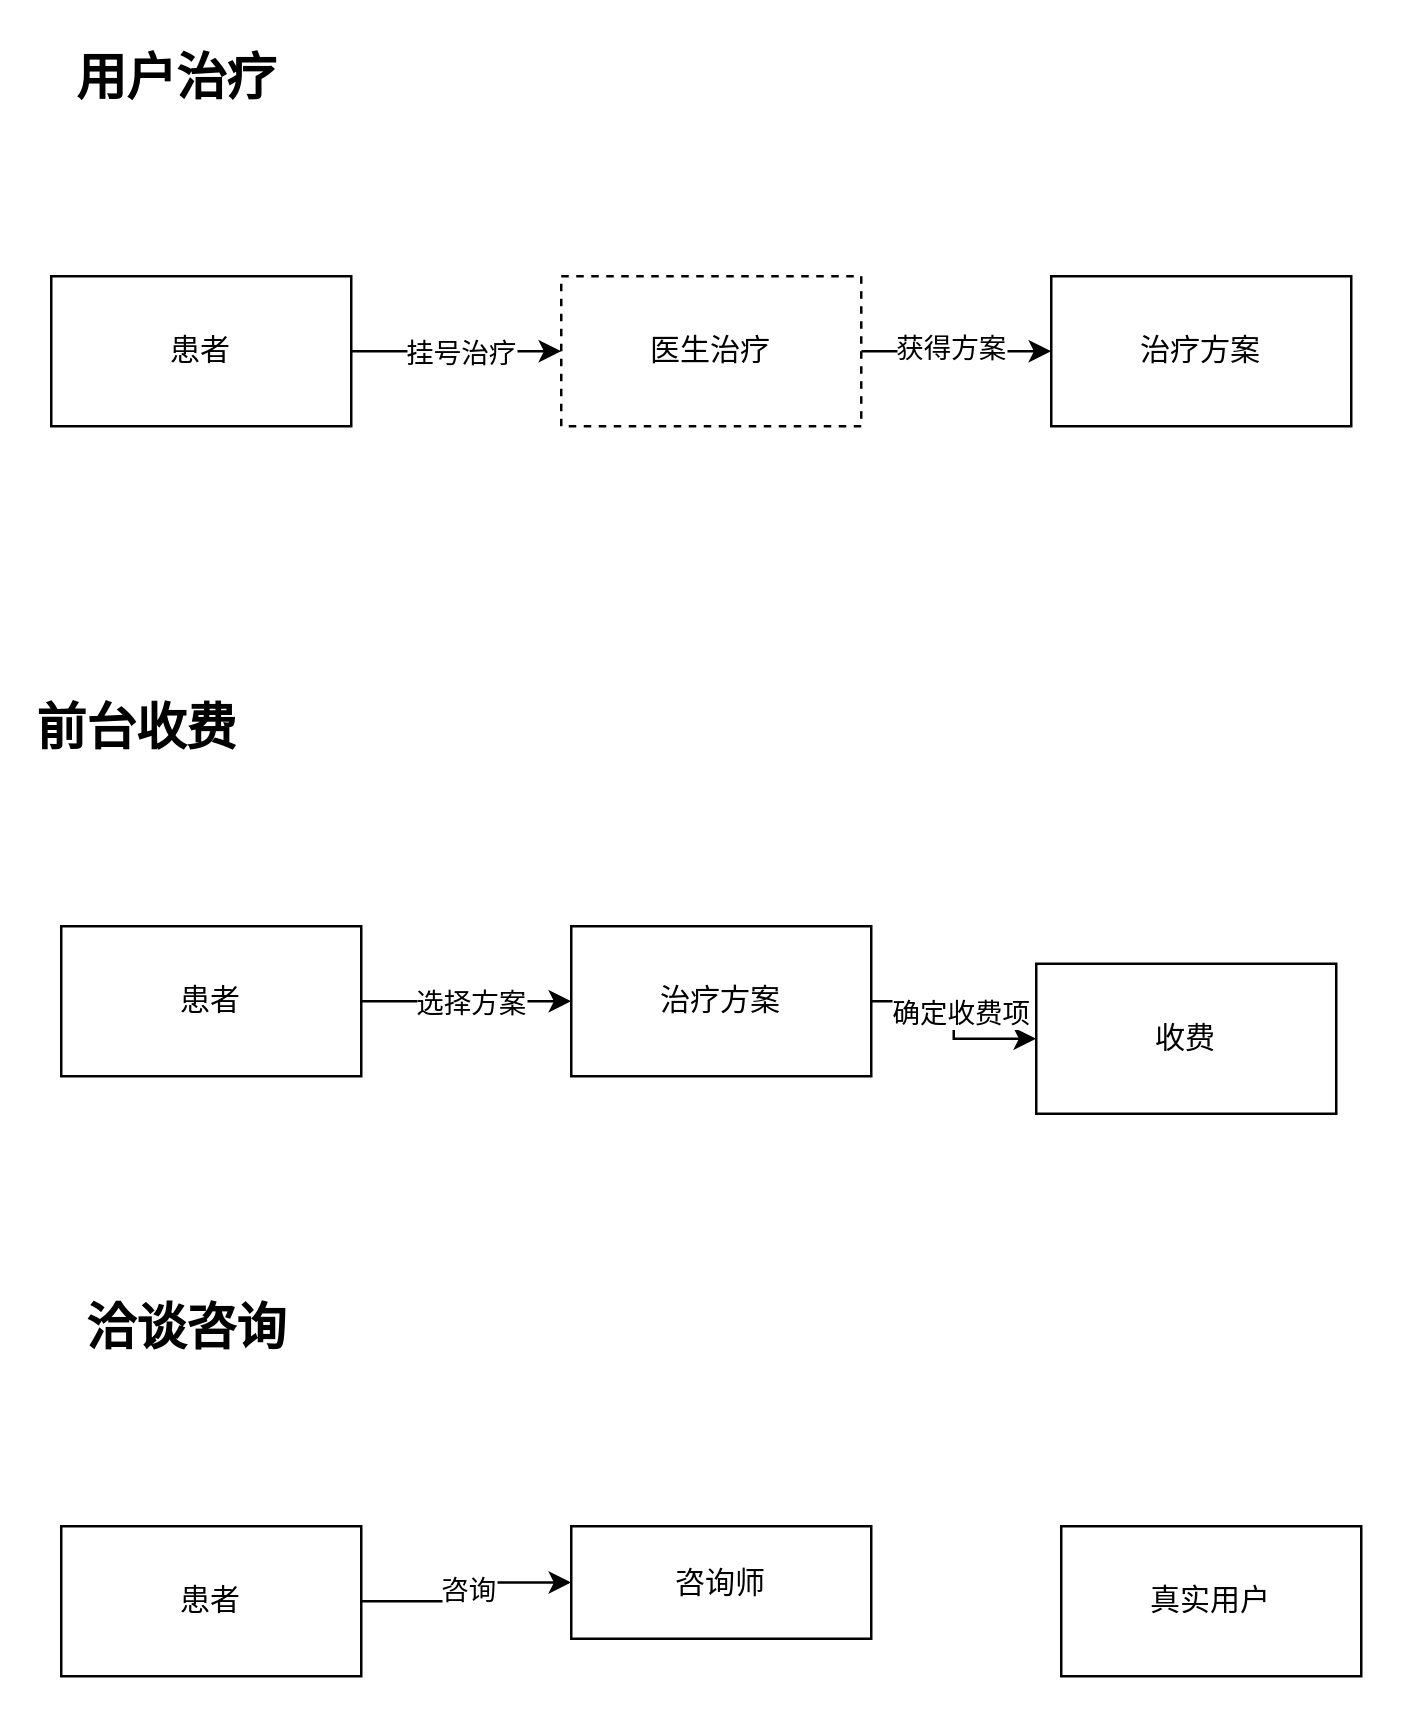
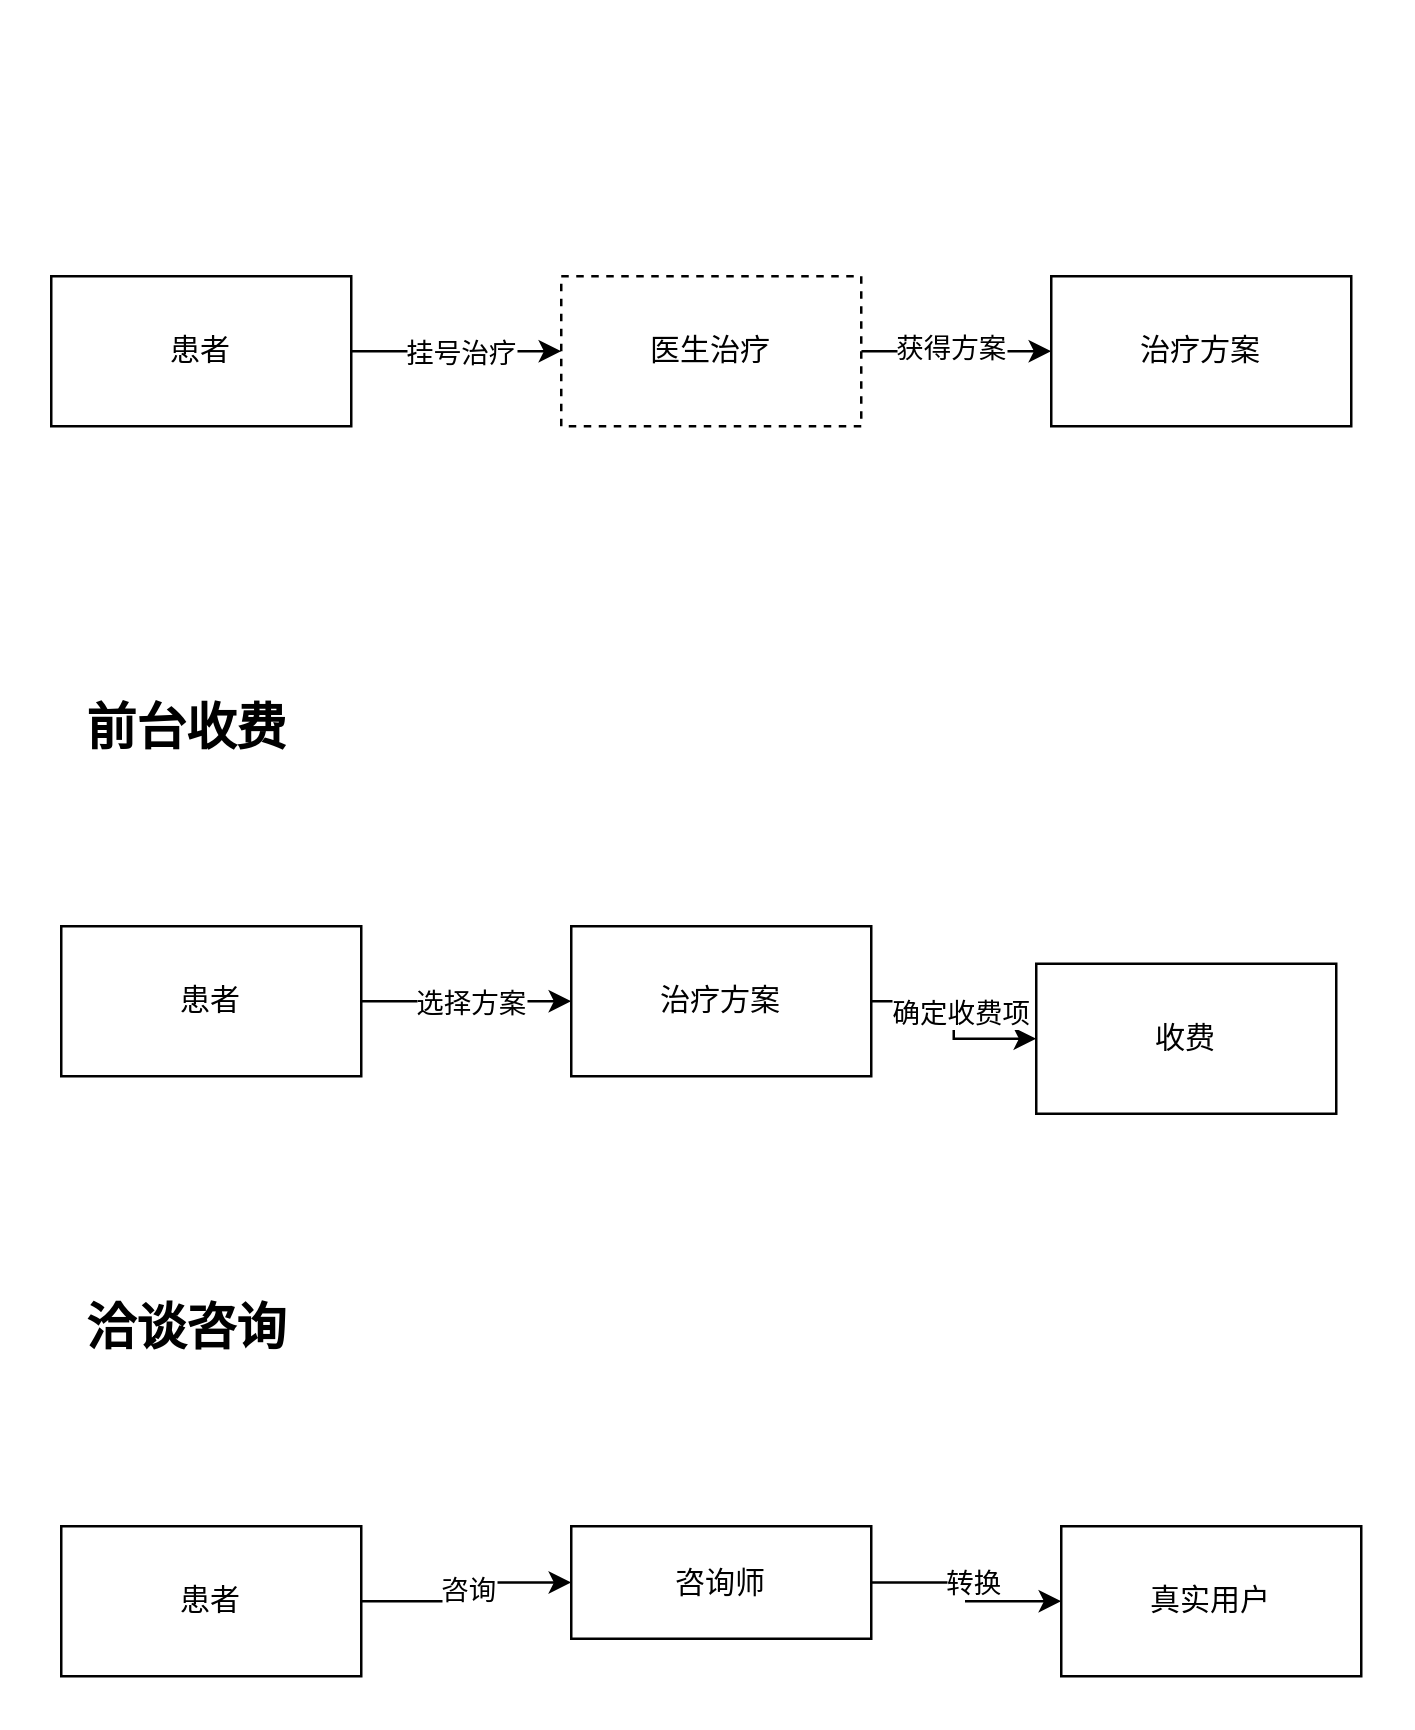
(176, 76) -> none
(136, 726) -> (186, 726)
none -> (966, 1584)
